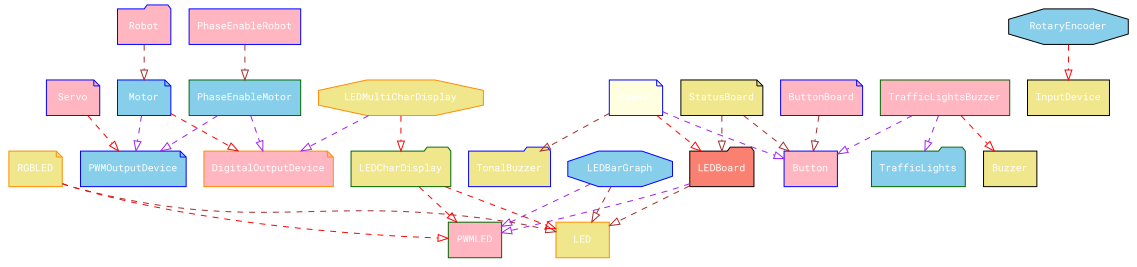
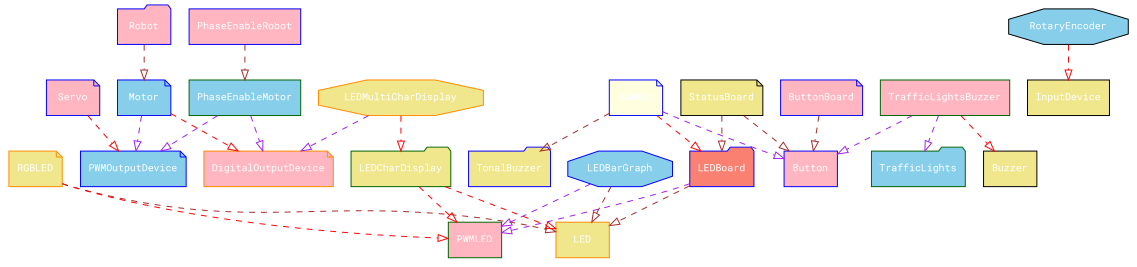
(722, 169) -> (722, 169)
